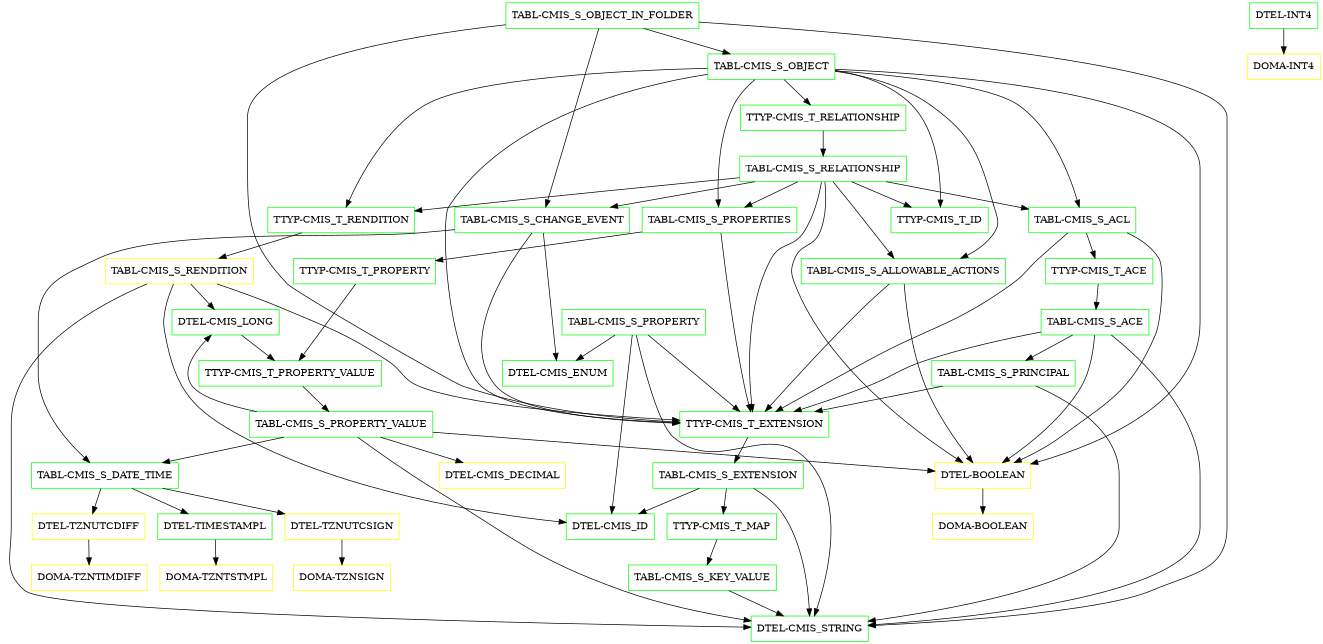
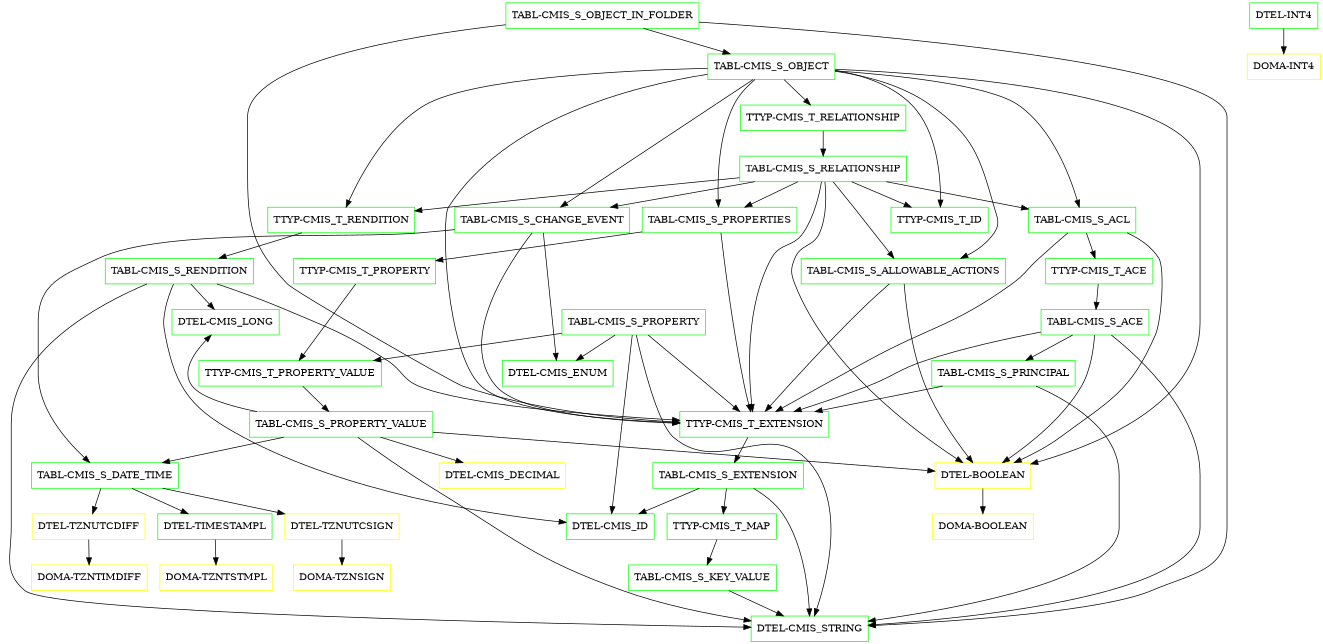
(572, 119) -> (660, 141)
(179, 271) -> (179, 271)
(255, 346) -> (471, 346)
